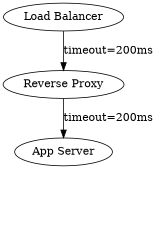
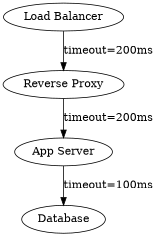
none -> (64, 219)
